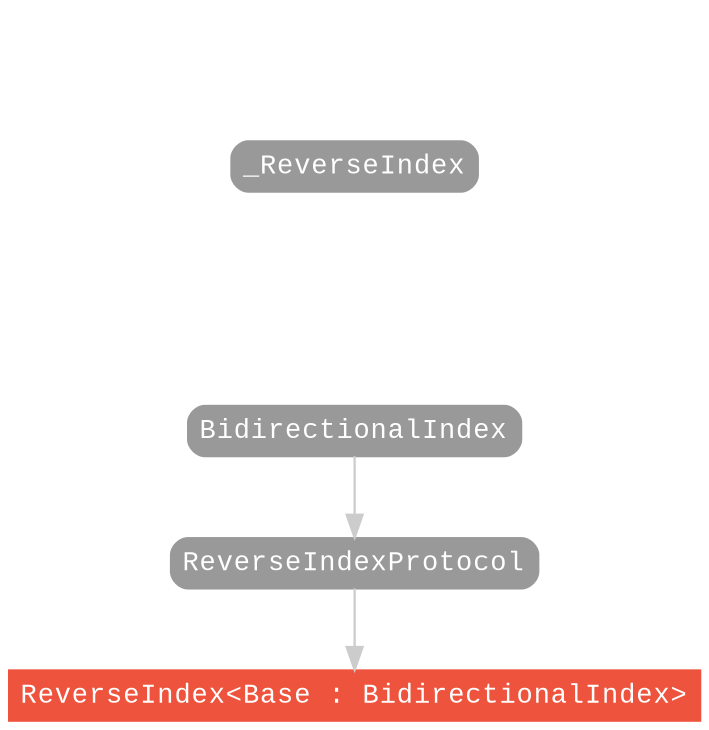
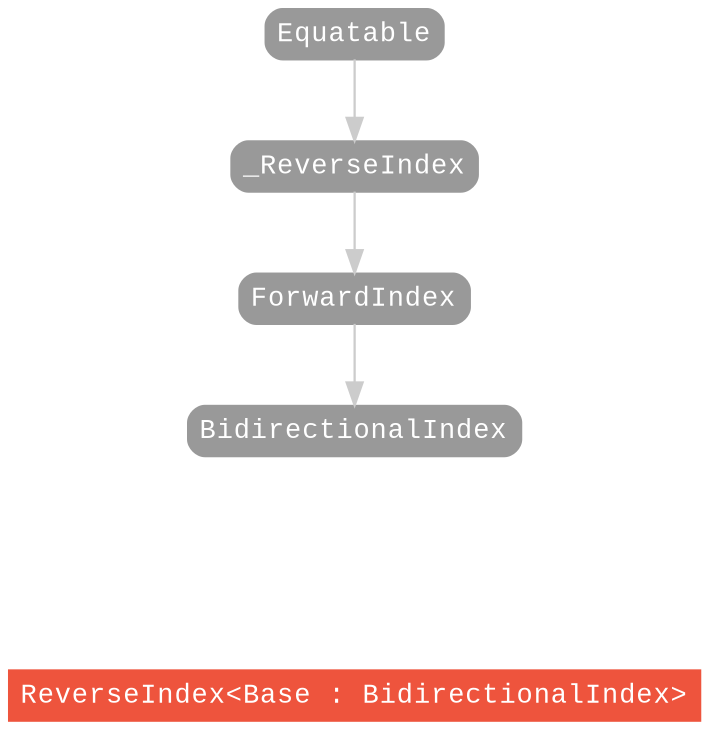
none -> (355, 34)
none -> (355, 299)
(355, 563) -> none
